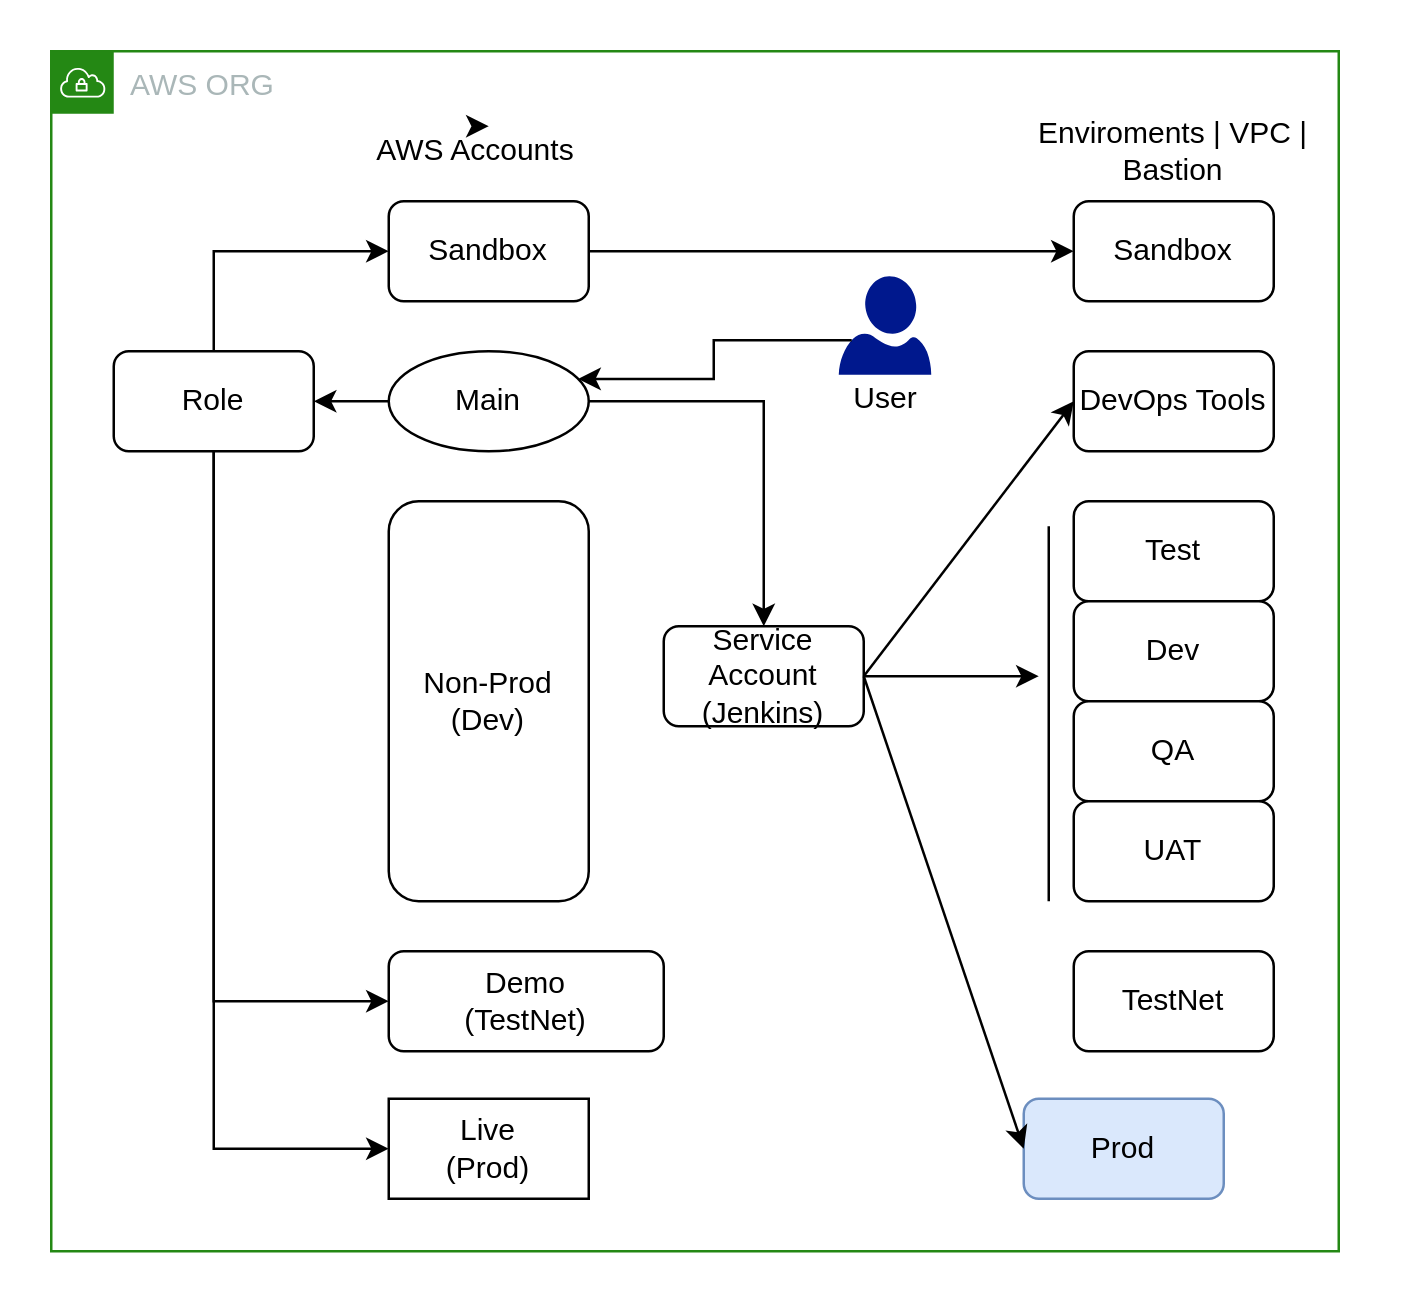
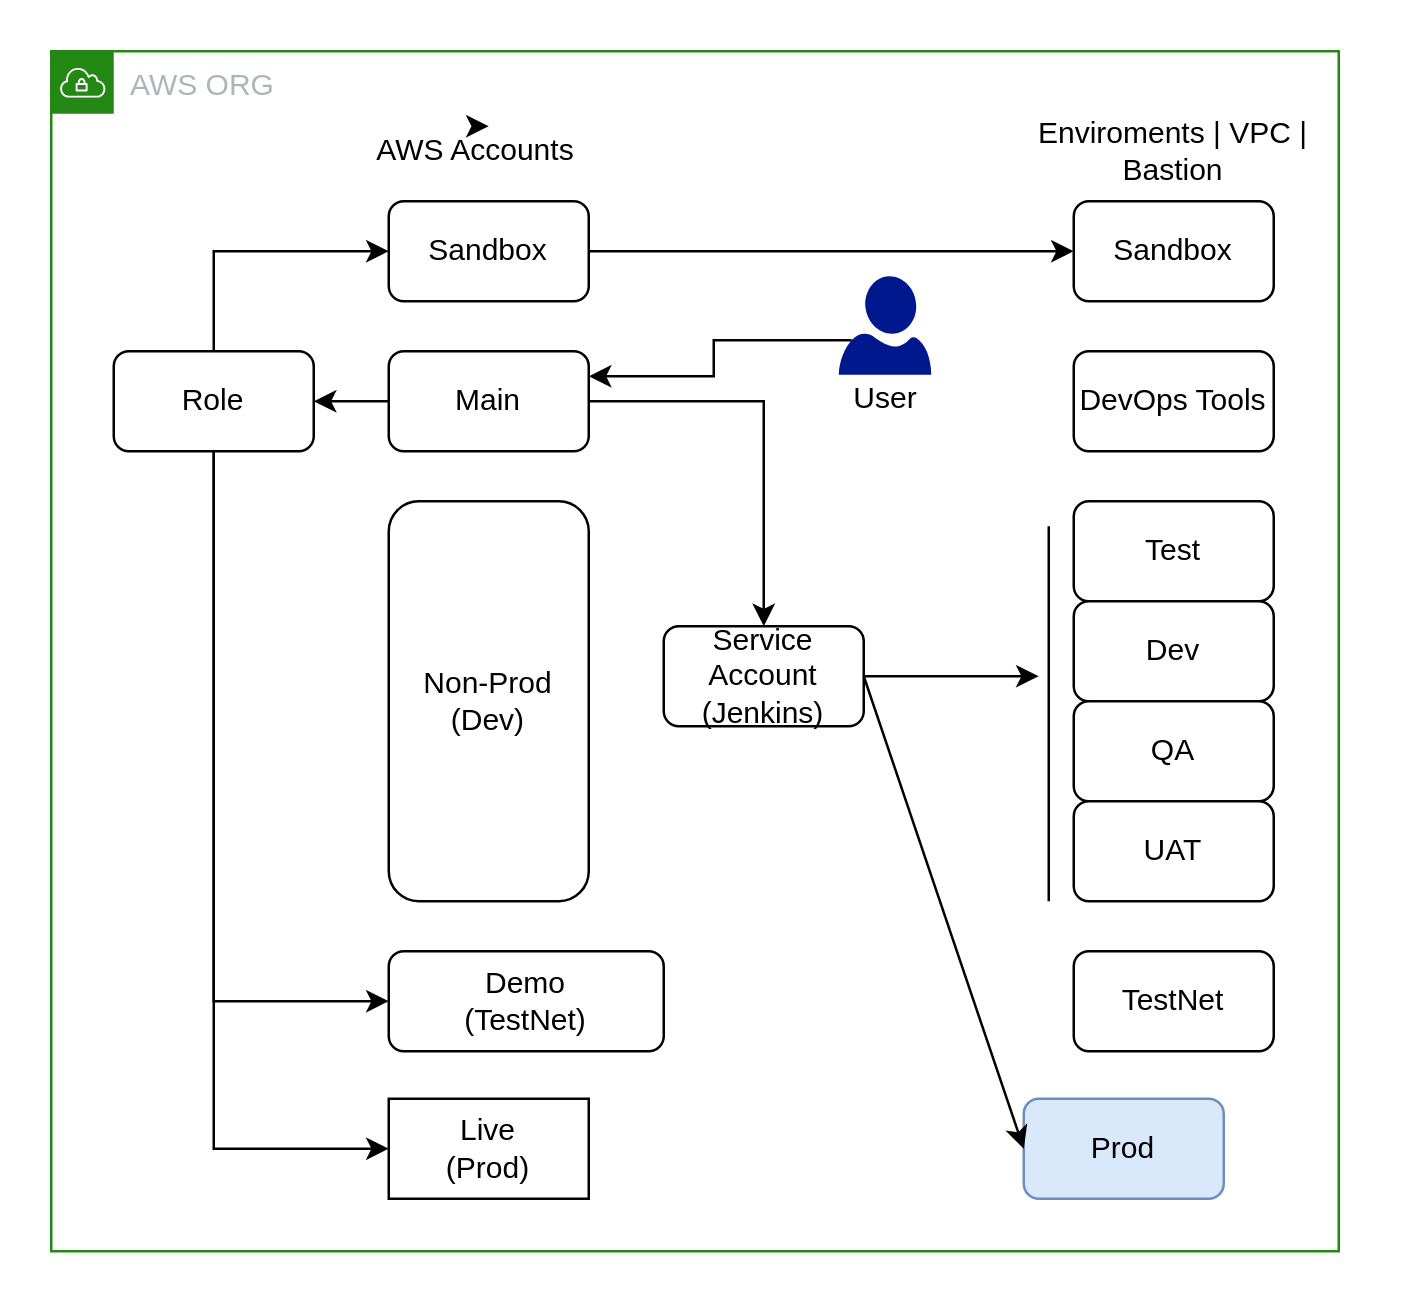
(489, 401) -> (489, 401)
(965, 543) -> none
